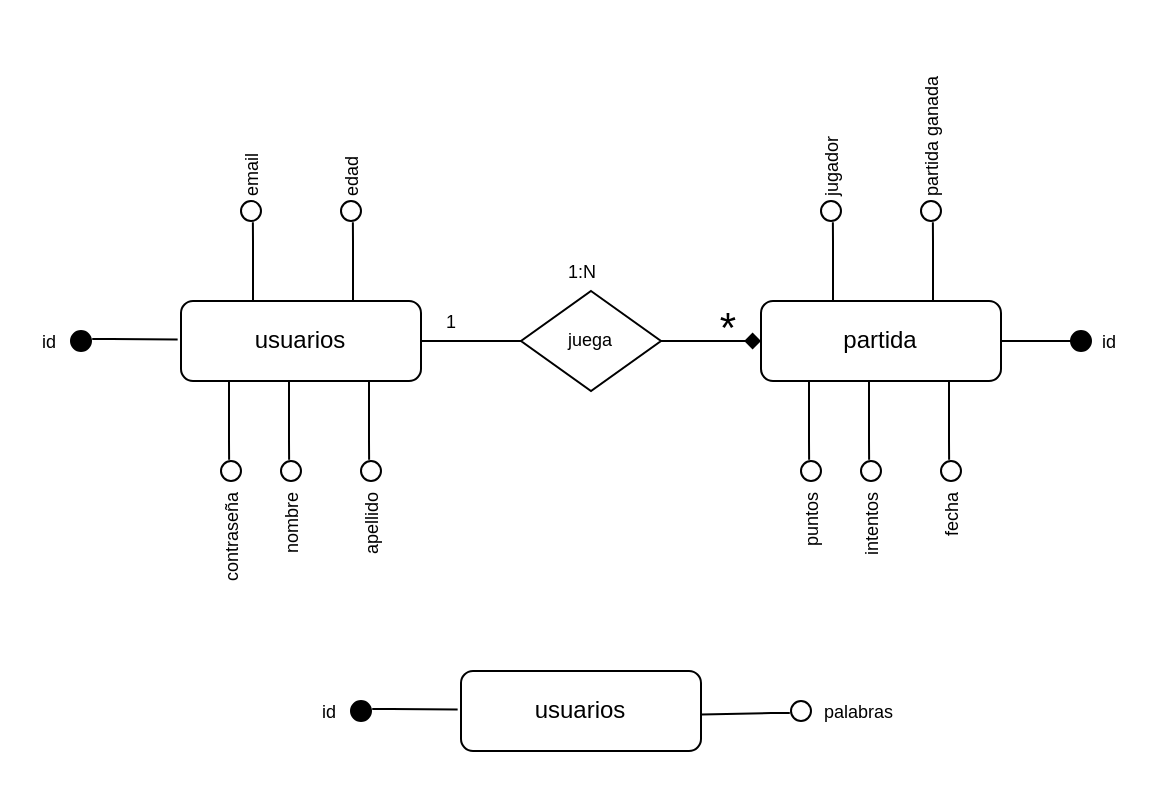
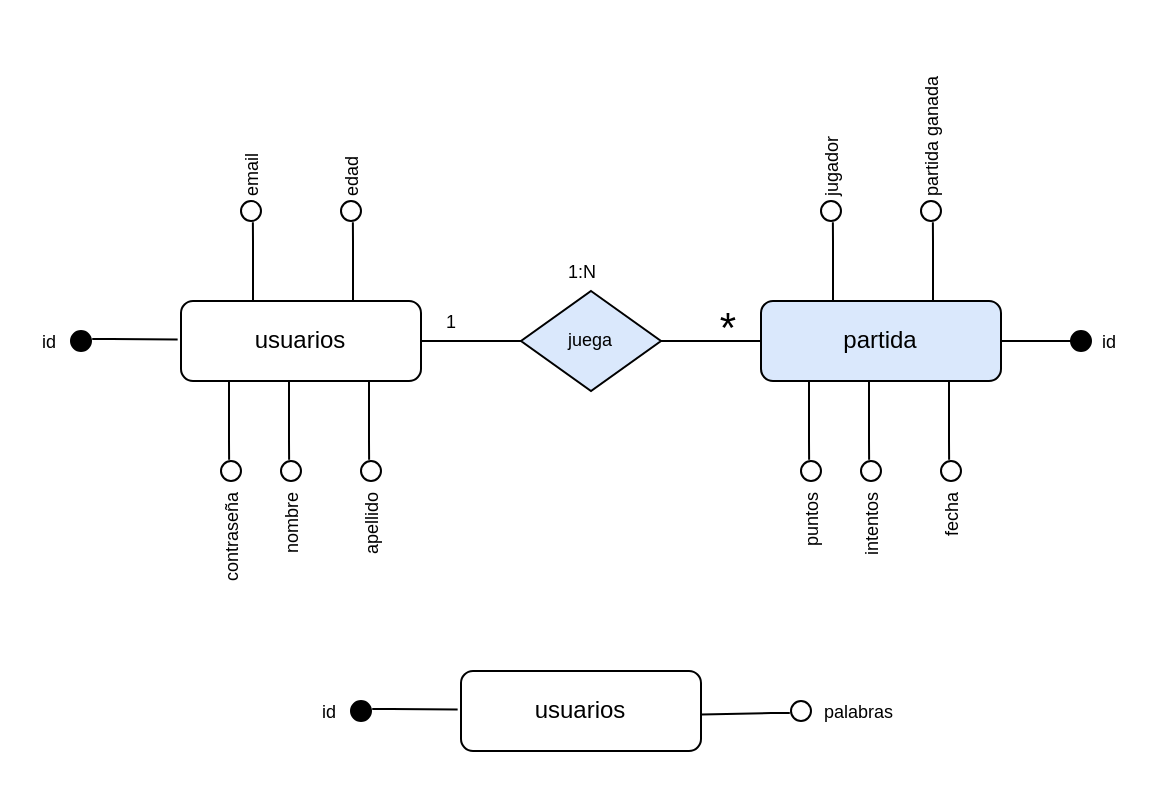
(591, 341) -> (591, 341)
(745, 341) -> (752, 341)
(881, 341) -> (881, 341)
